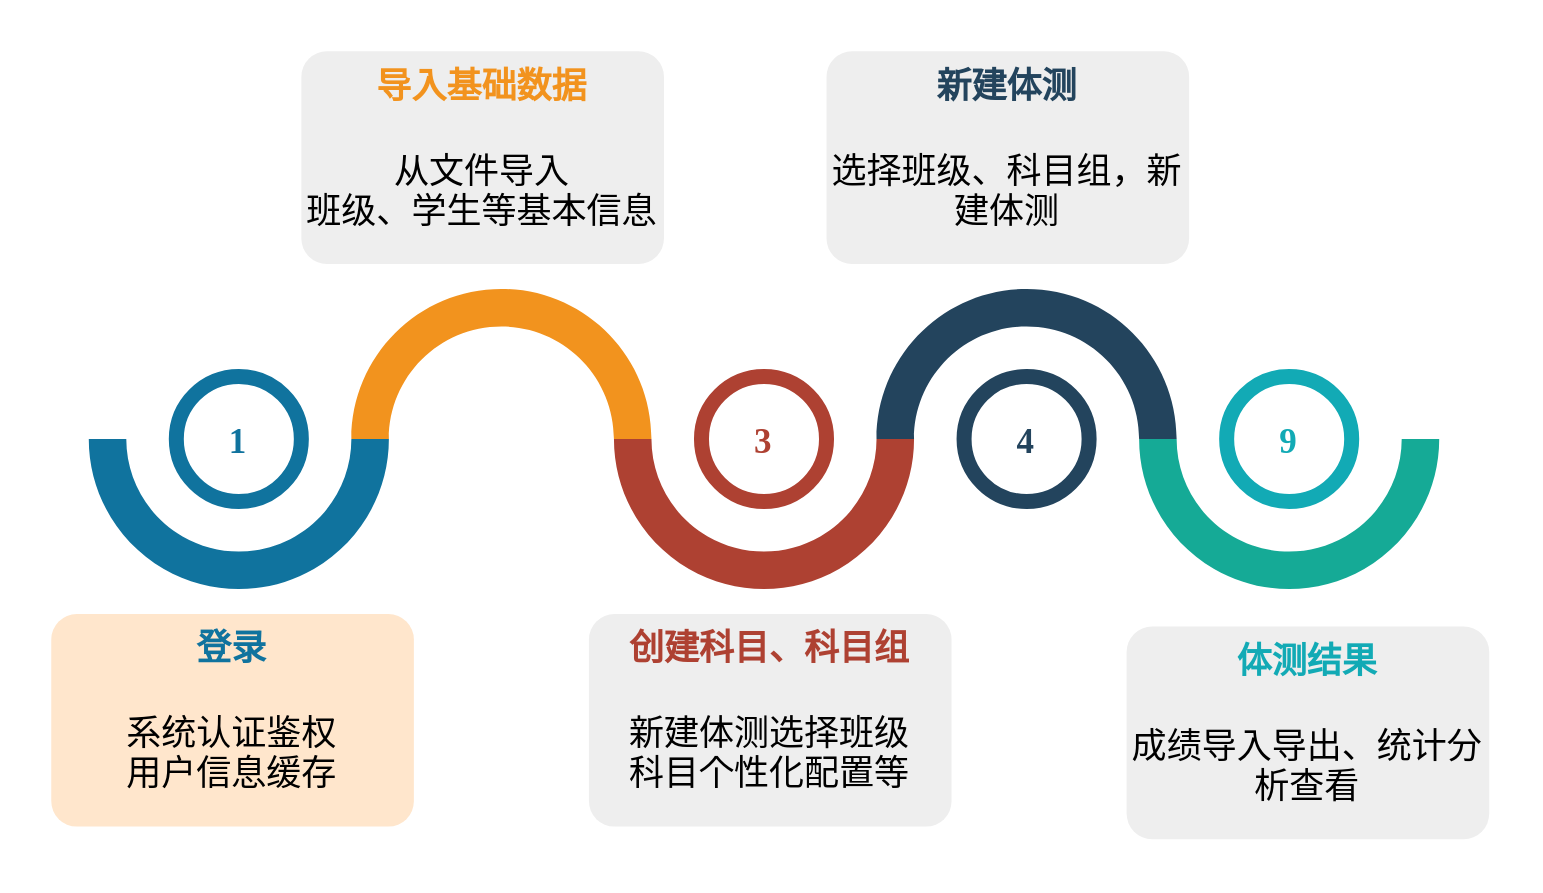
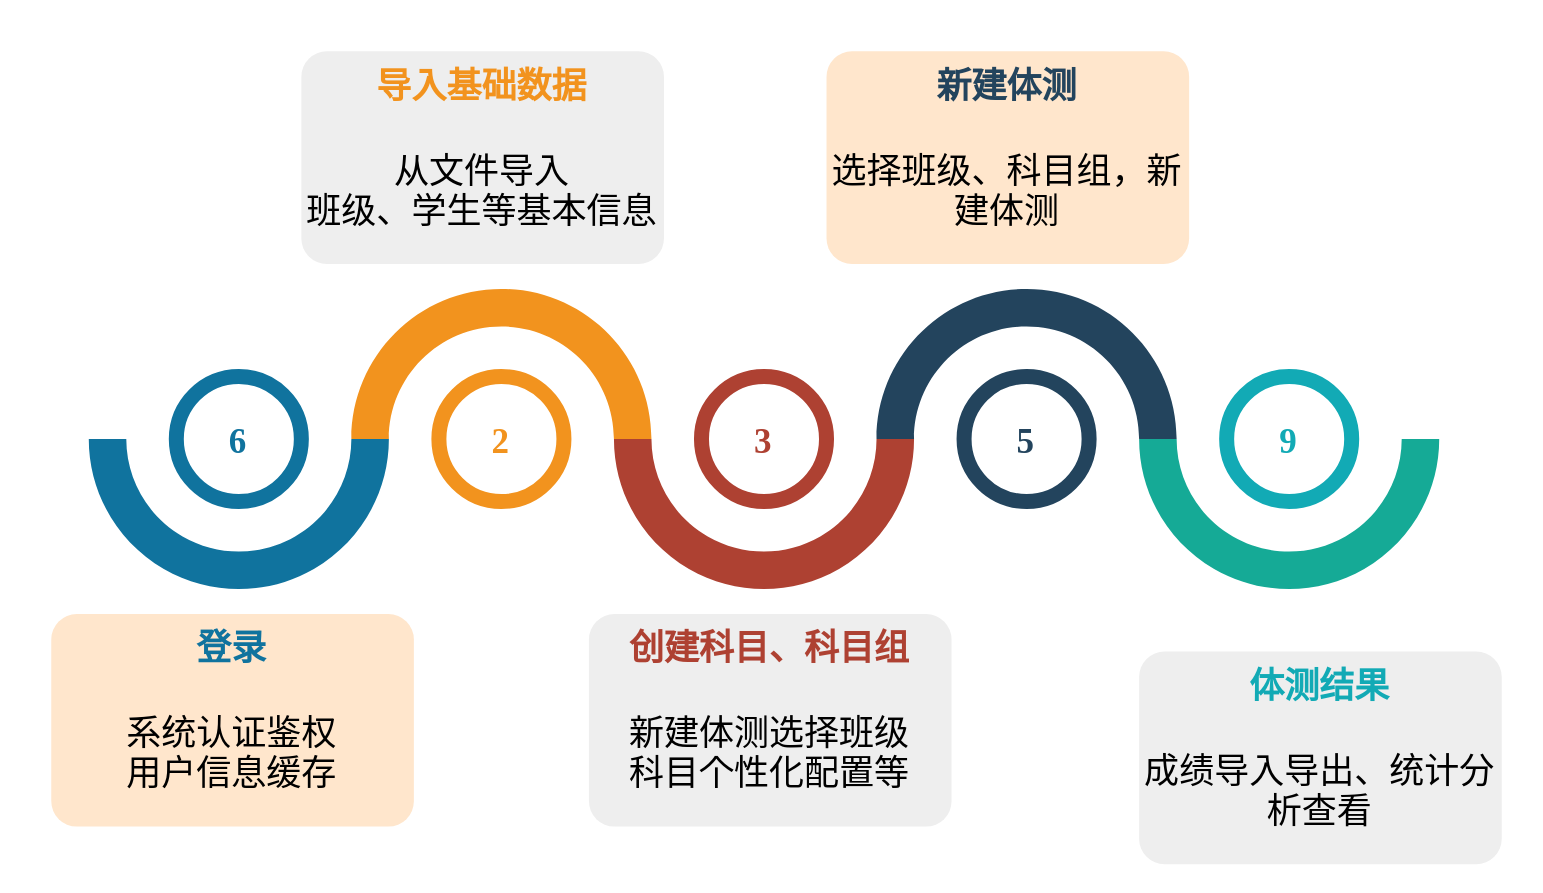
(1008, 158) -> (1008, 158)
none -> (501, 439)
(238, 441) -> (238, 441)
(1025, 441) -> (1025, 441)
(1308, 733) -> (1320, 758)
